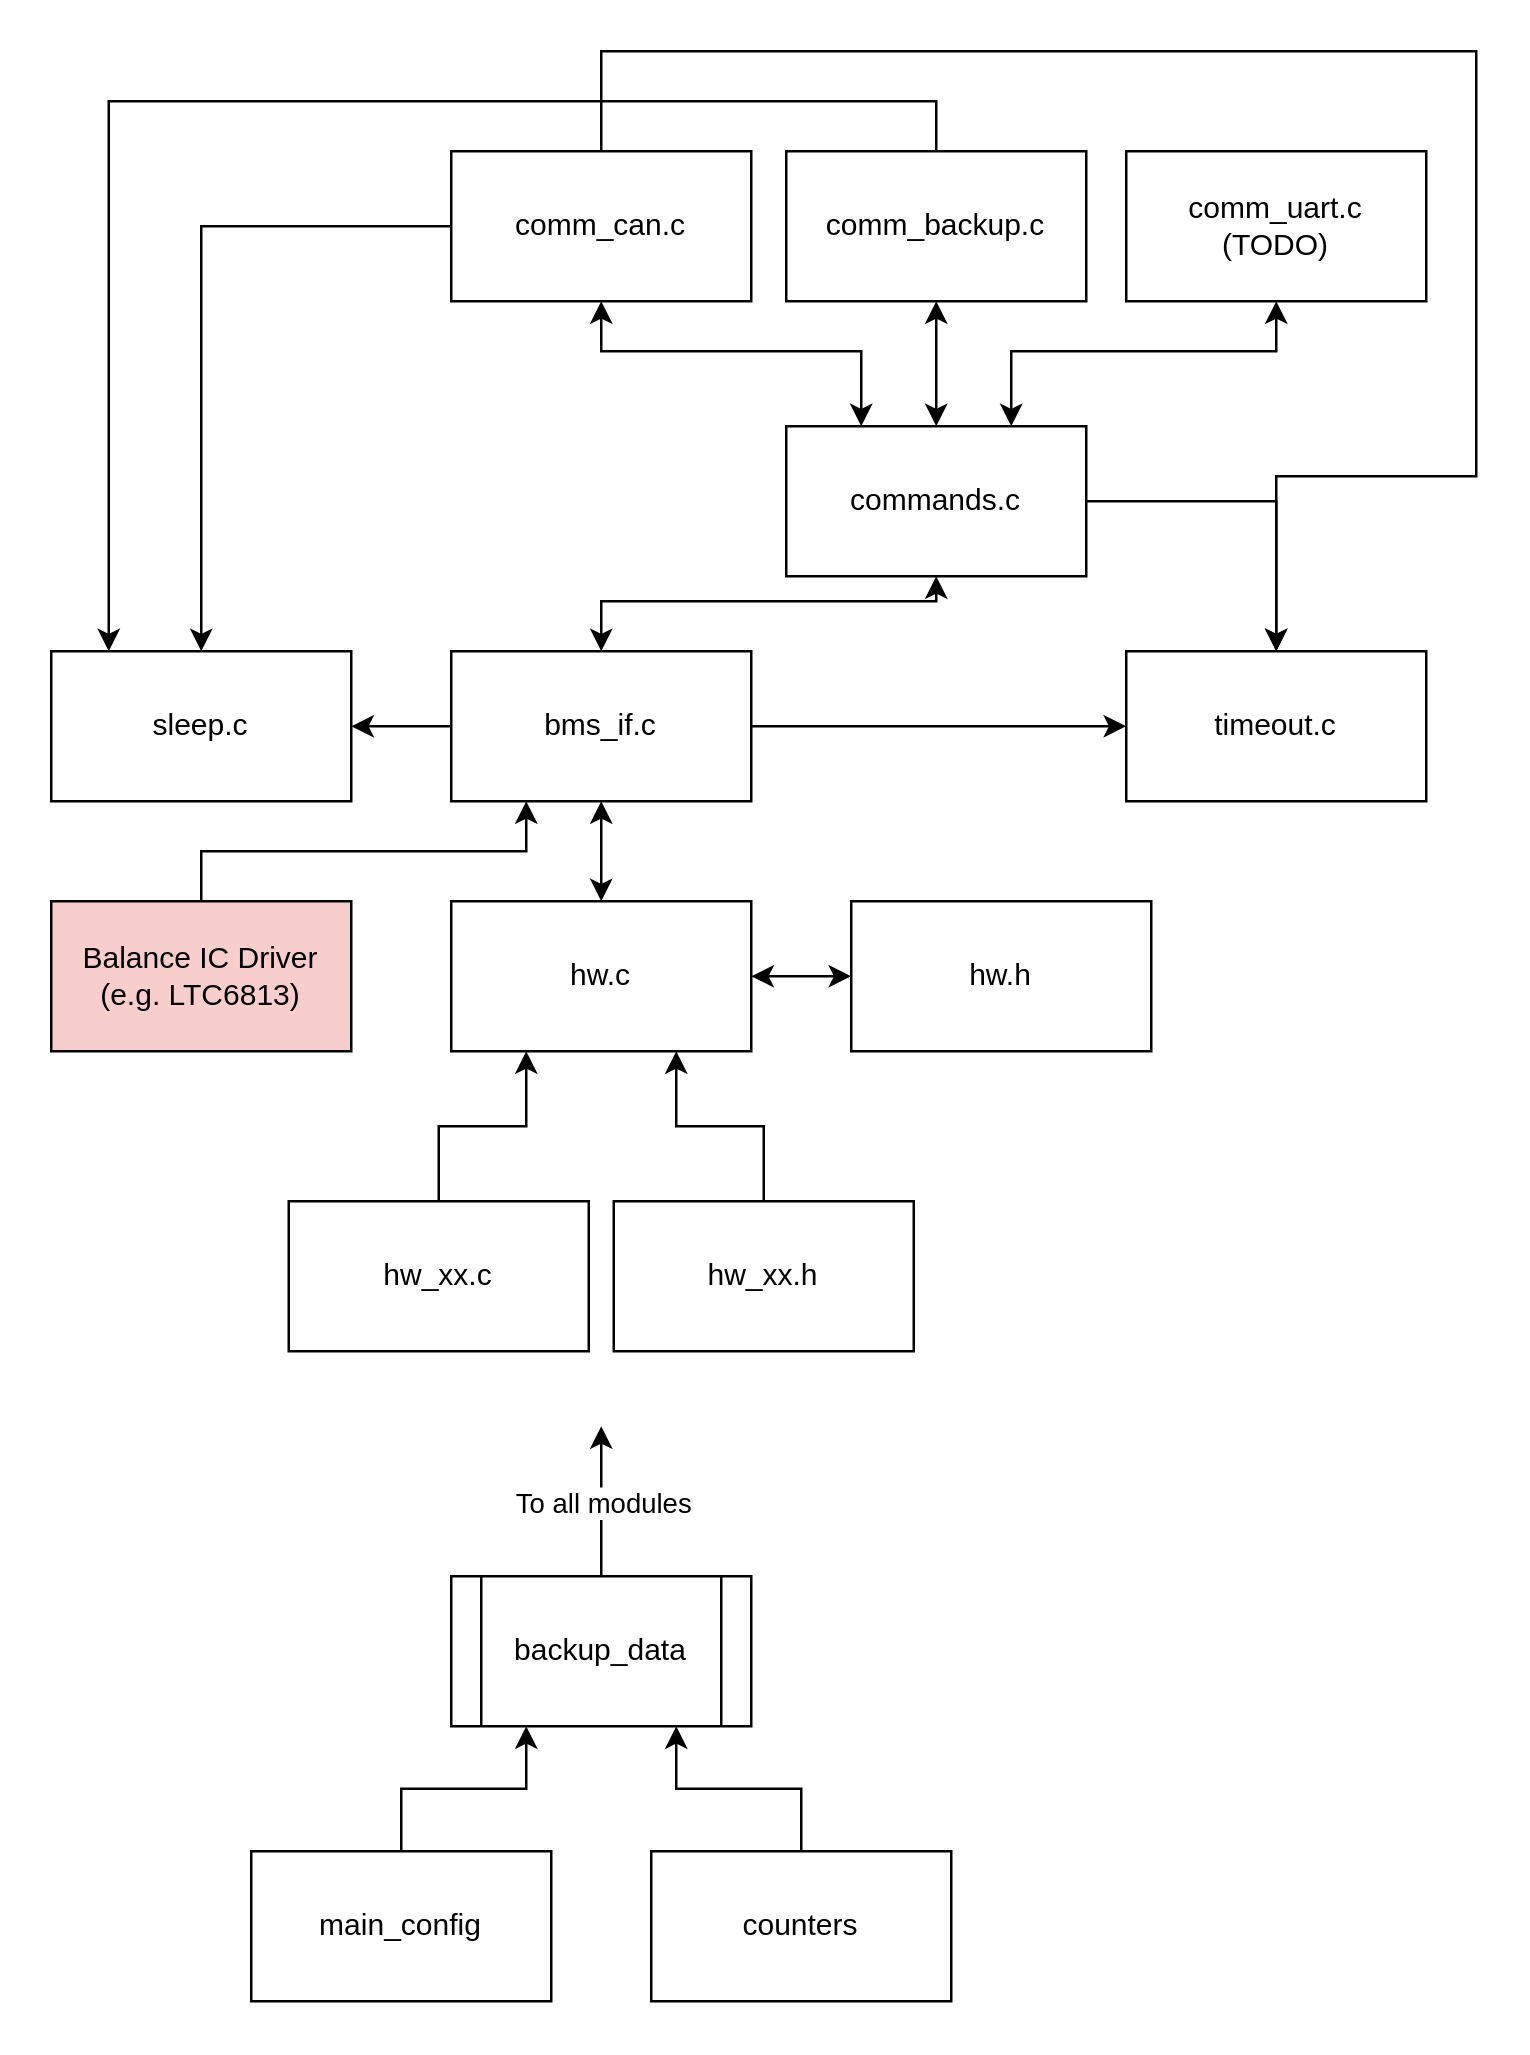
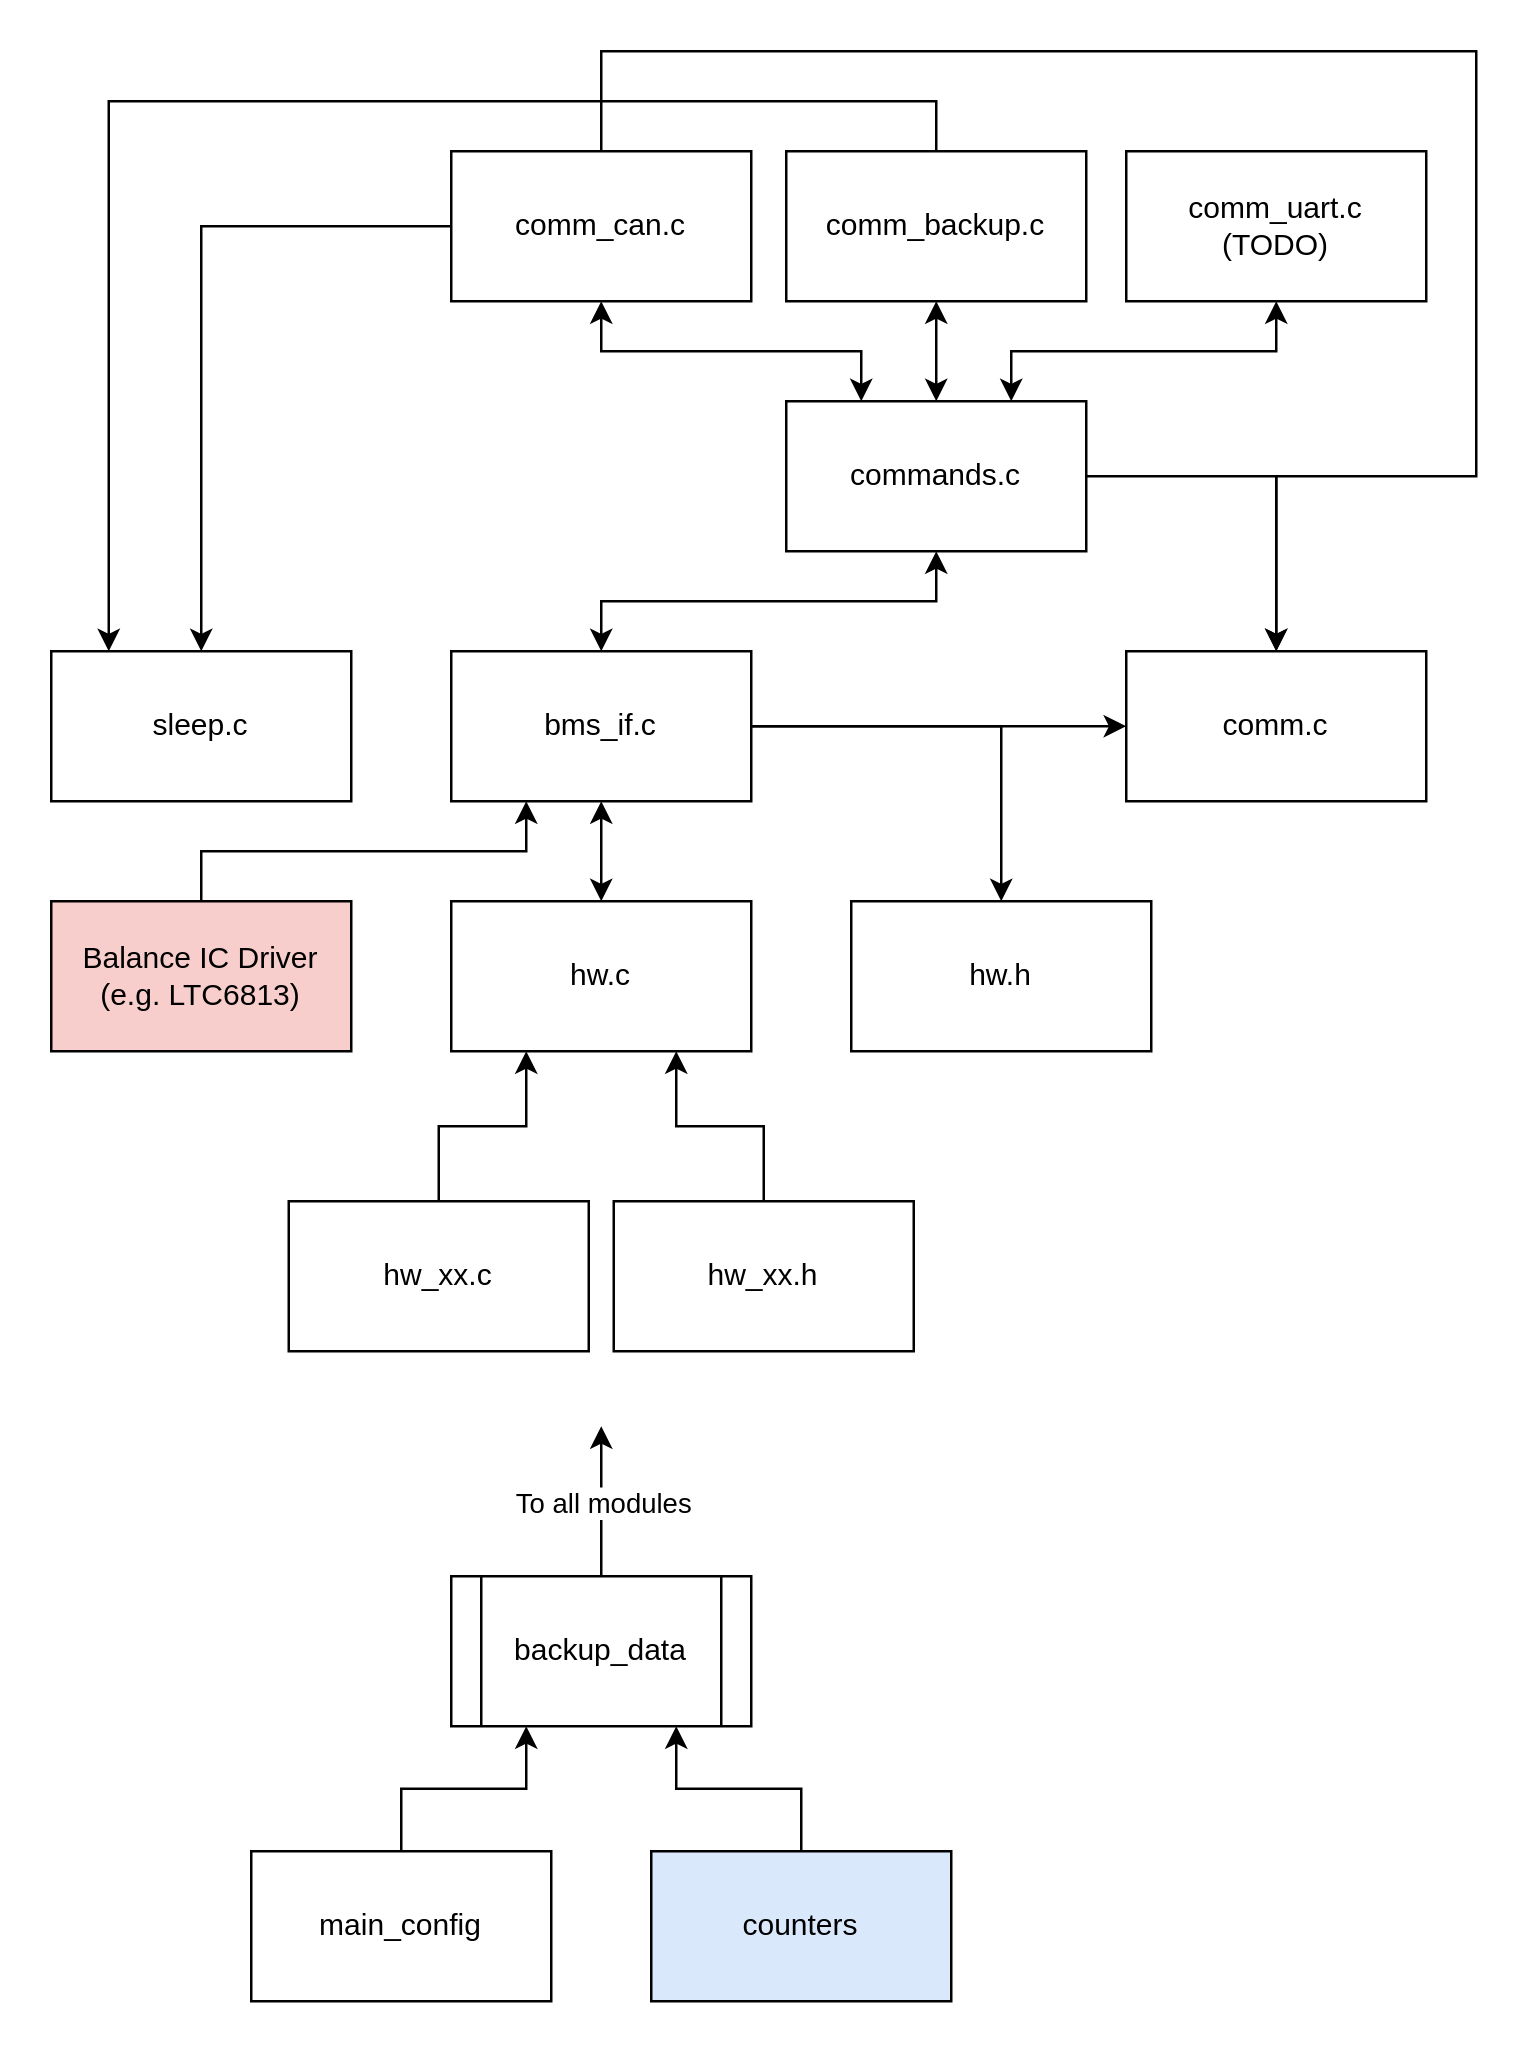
(936, 501) -> (936, 476)
(409, 726) -> (1001, 808)
(1276, 726) -> (1276, 726)
(801, 976) -> none
(801, 1926) -> (801, 1926)
